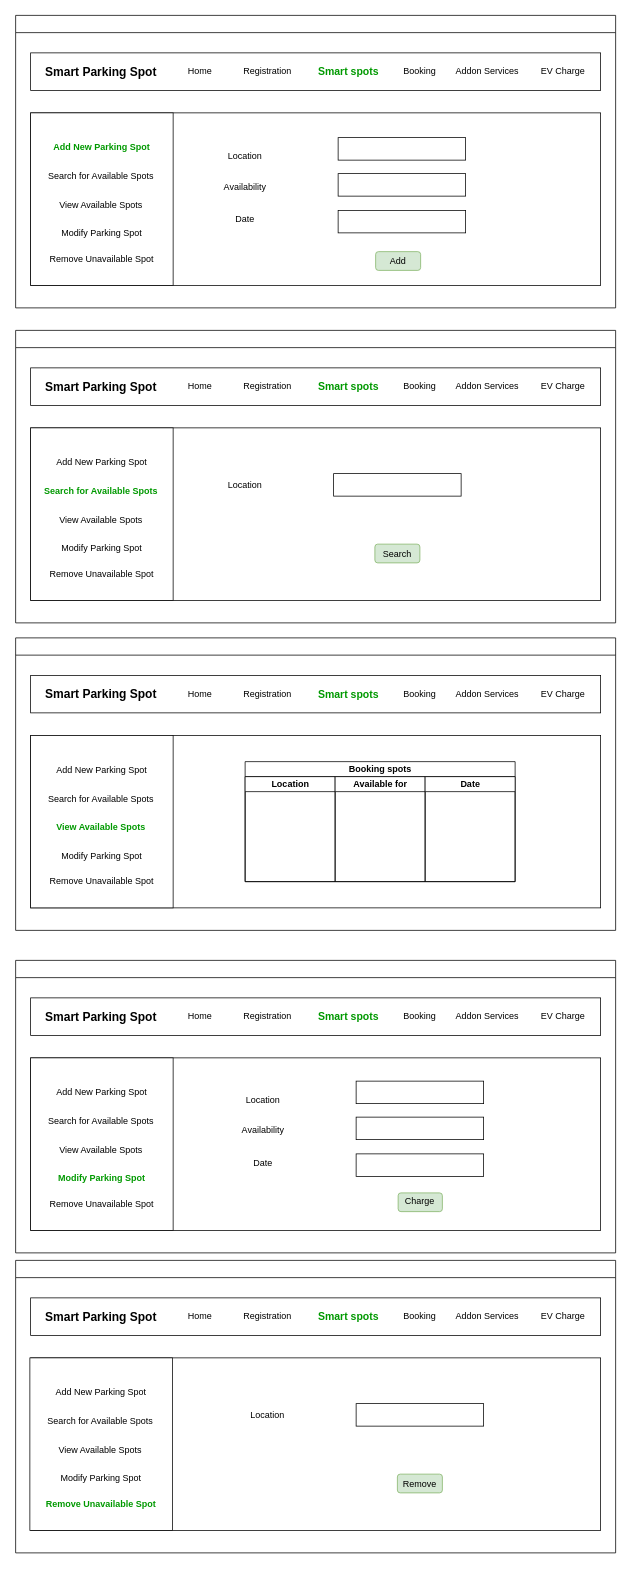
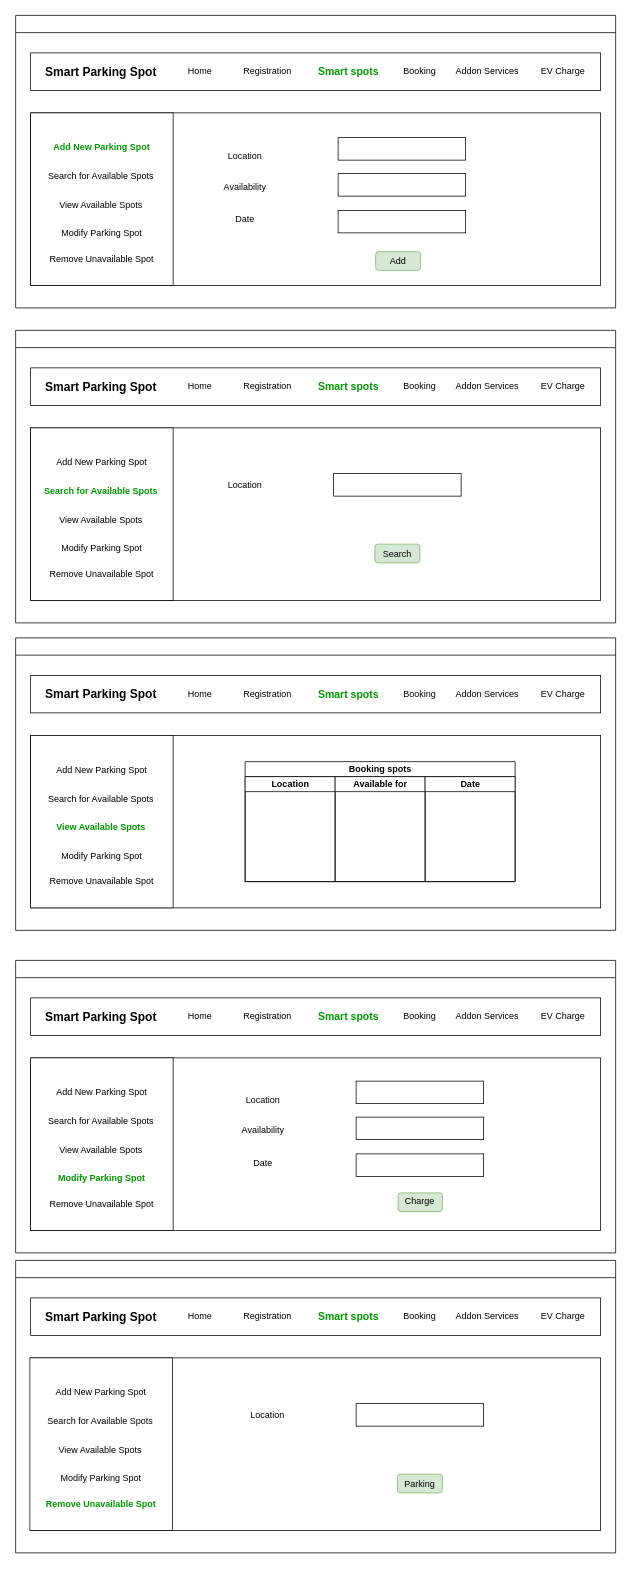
(420, 1484) -> (420, 1484)
